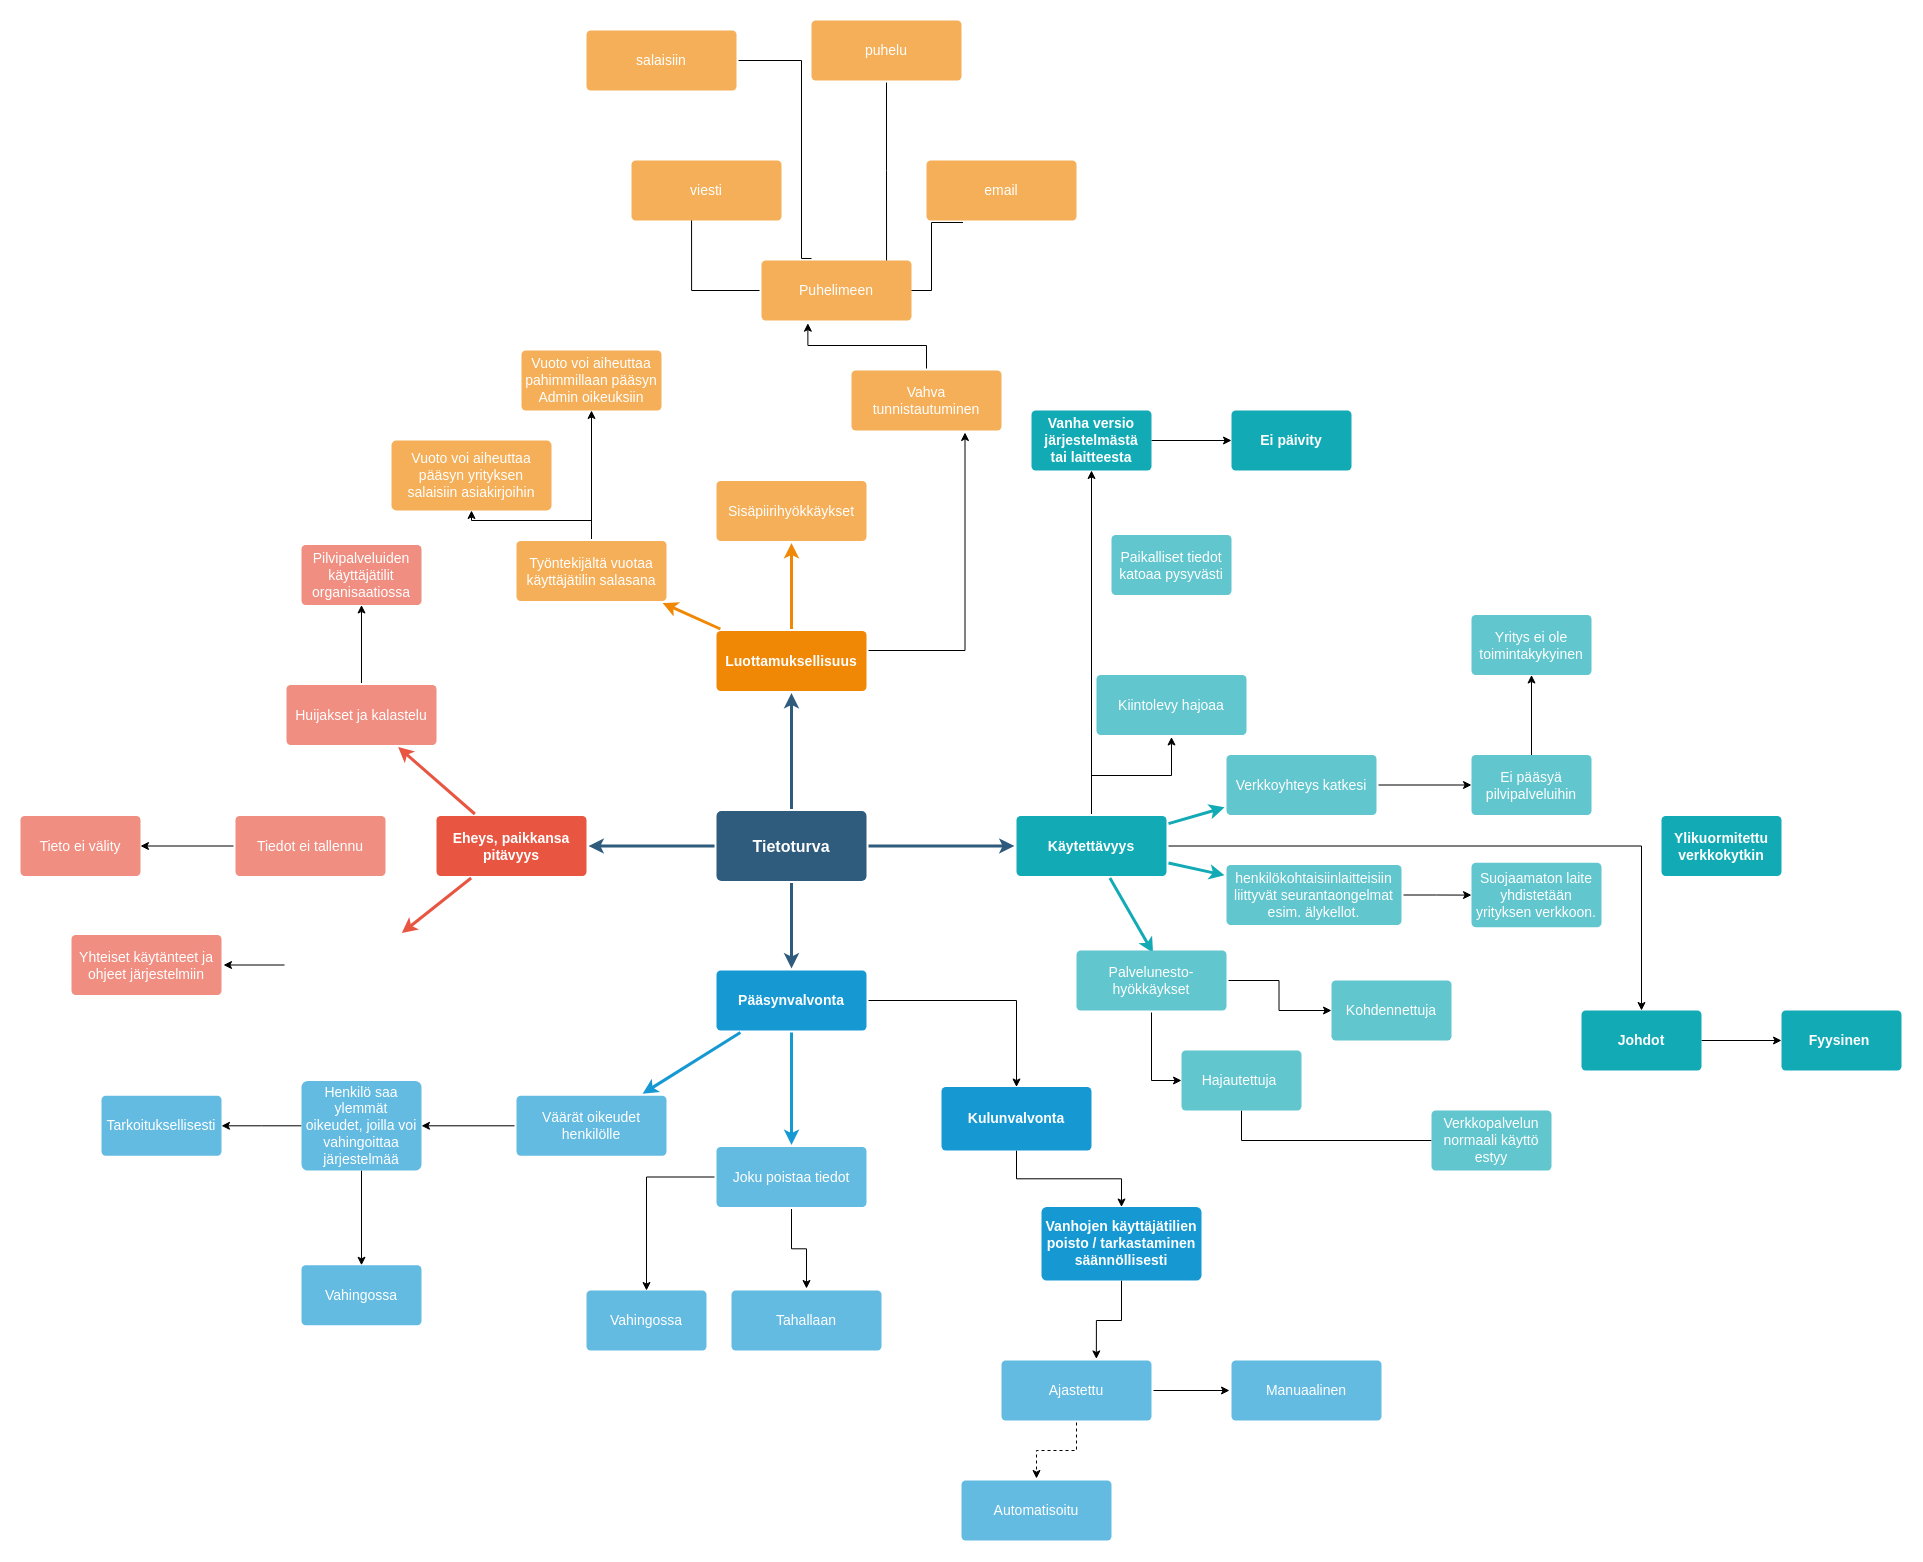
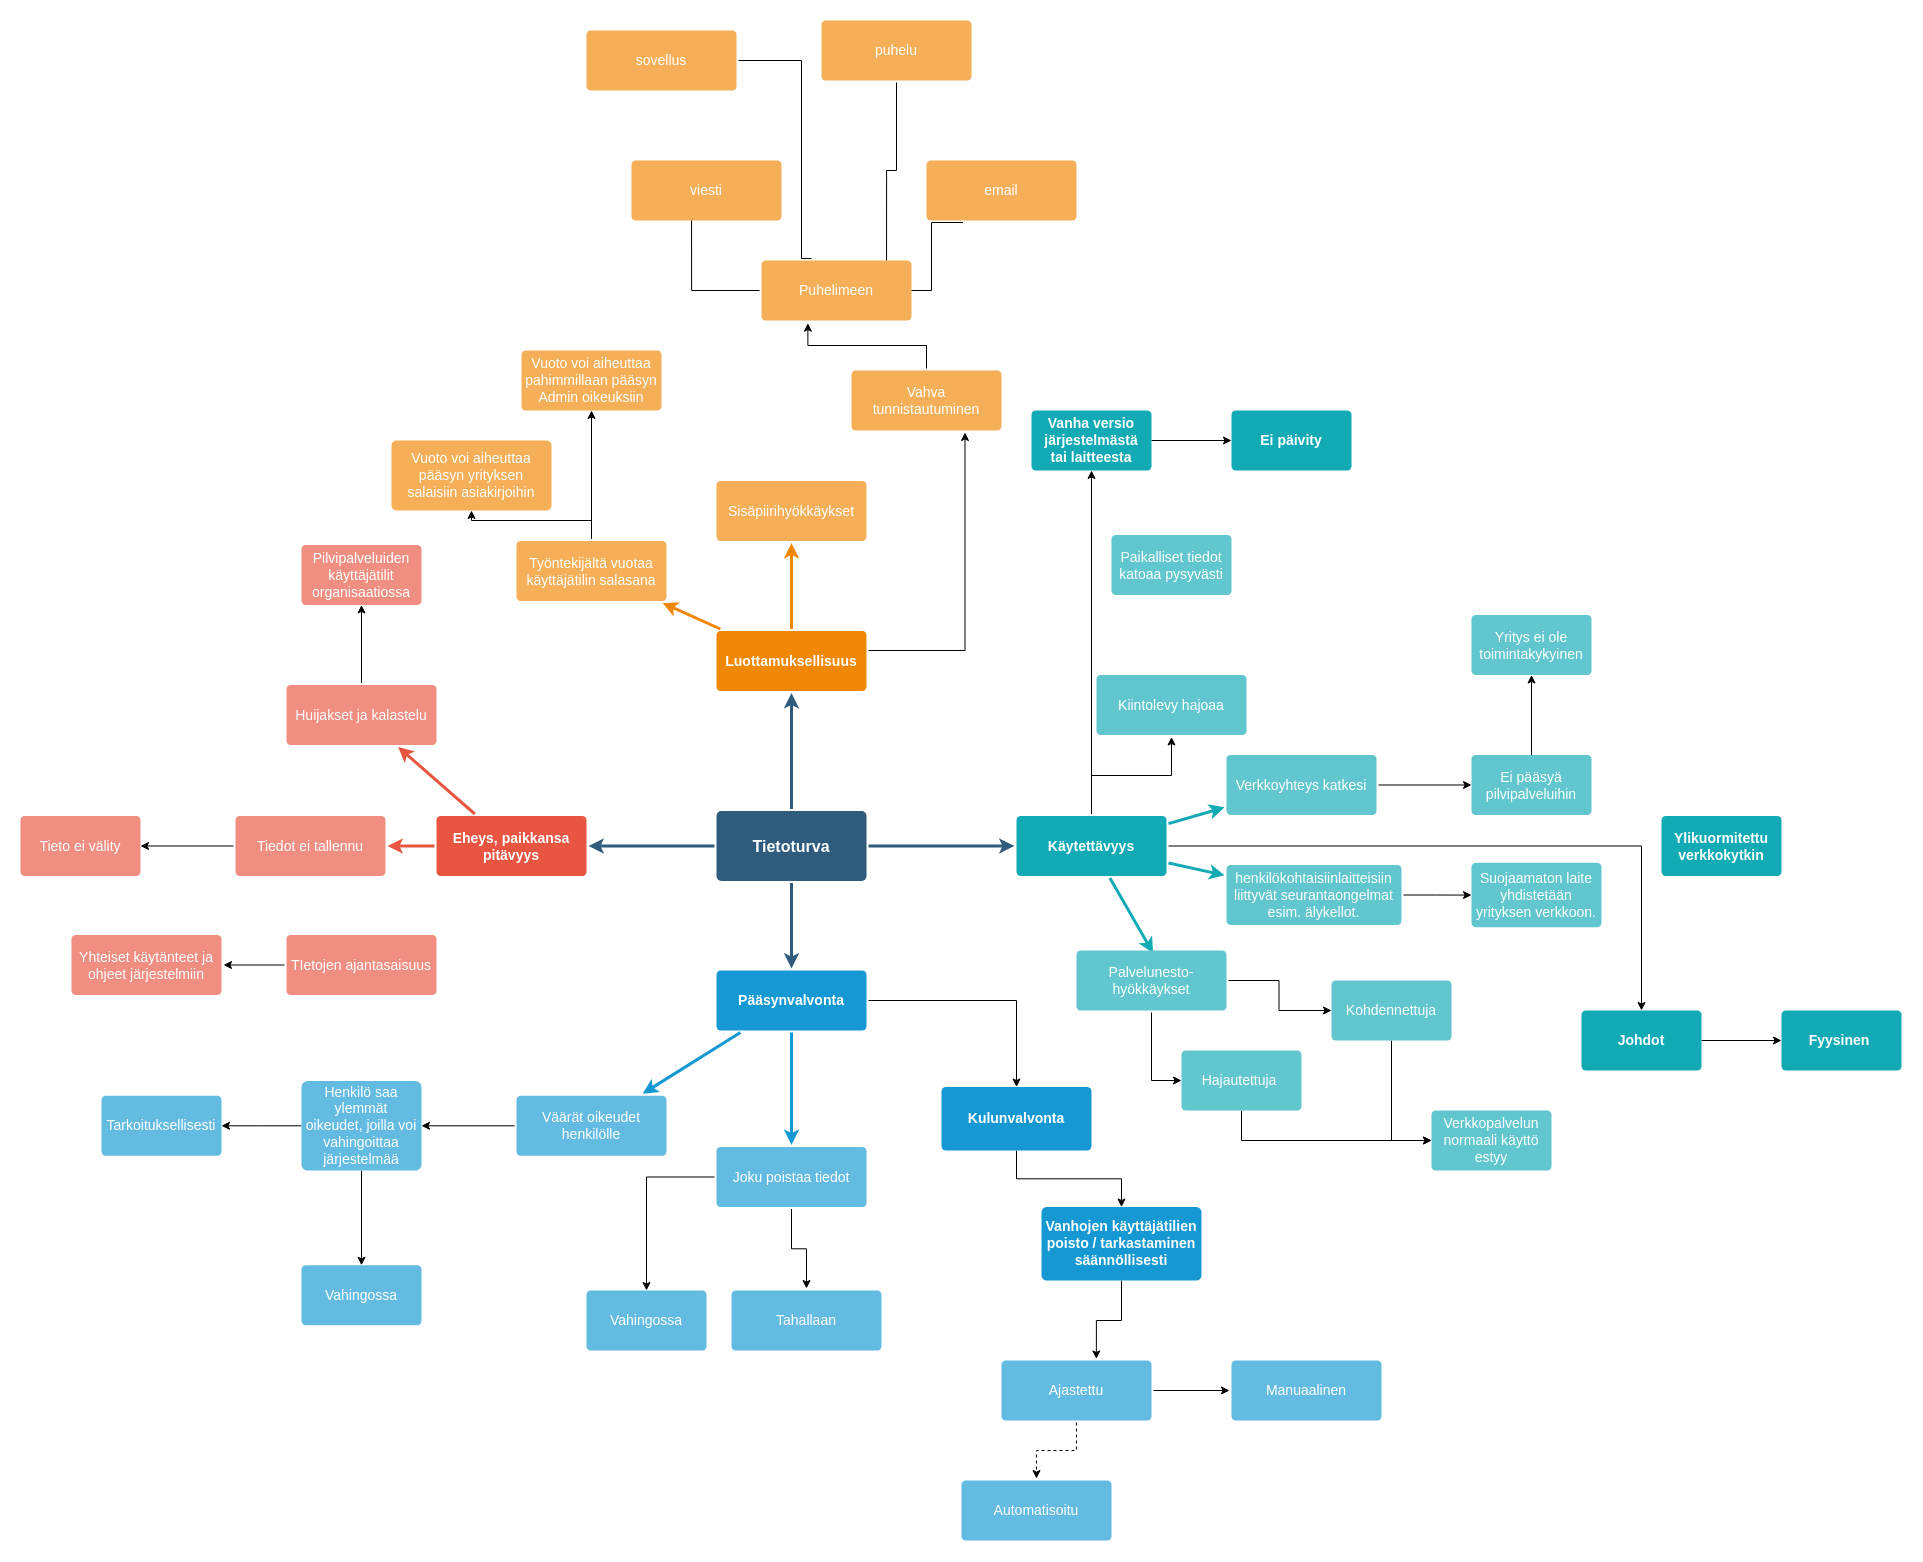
(887, 51) -> (897, 51)
(662, 61) -> (662, 61)
none -> (416, 846)
(440, 902) -> none
(362, 965) -> (362, 965)
none -> (1392, 1090)
(1428, 1141) -> (1389, 1141)
